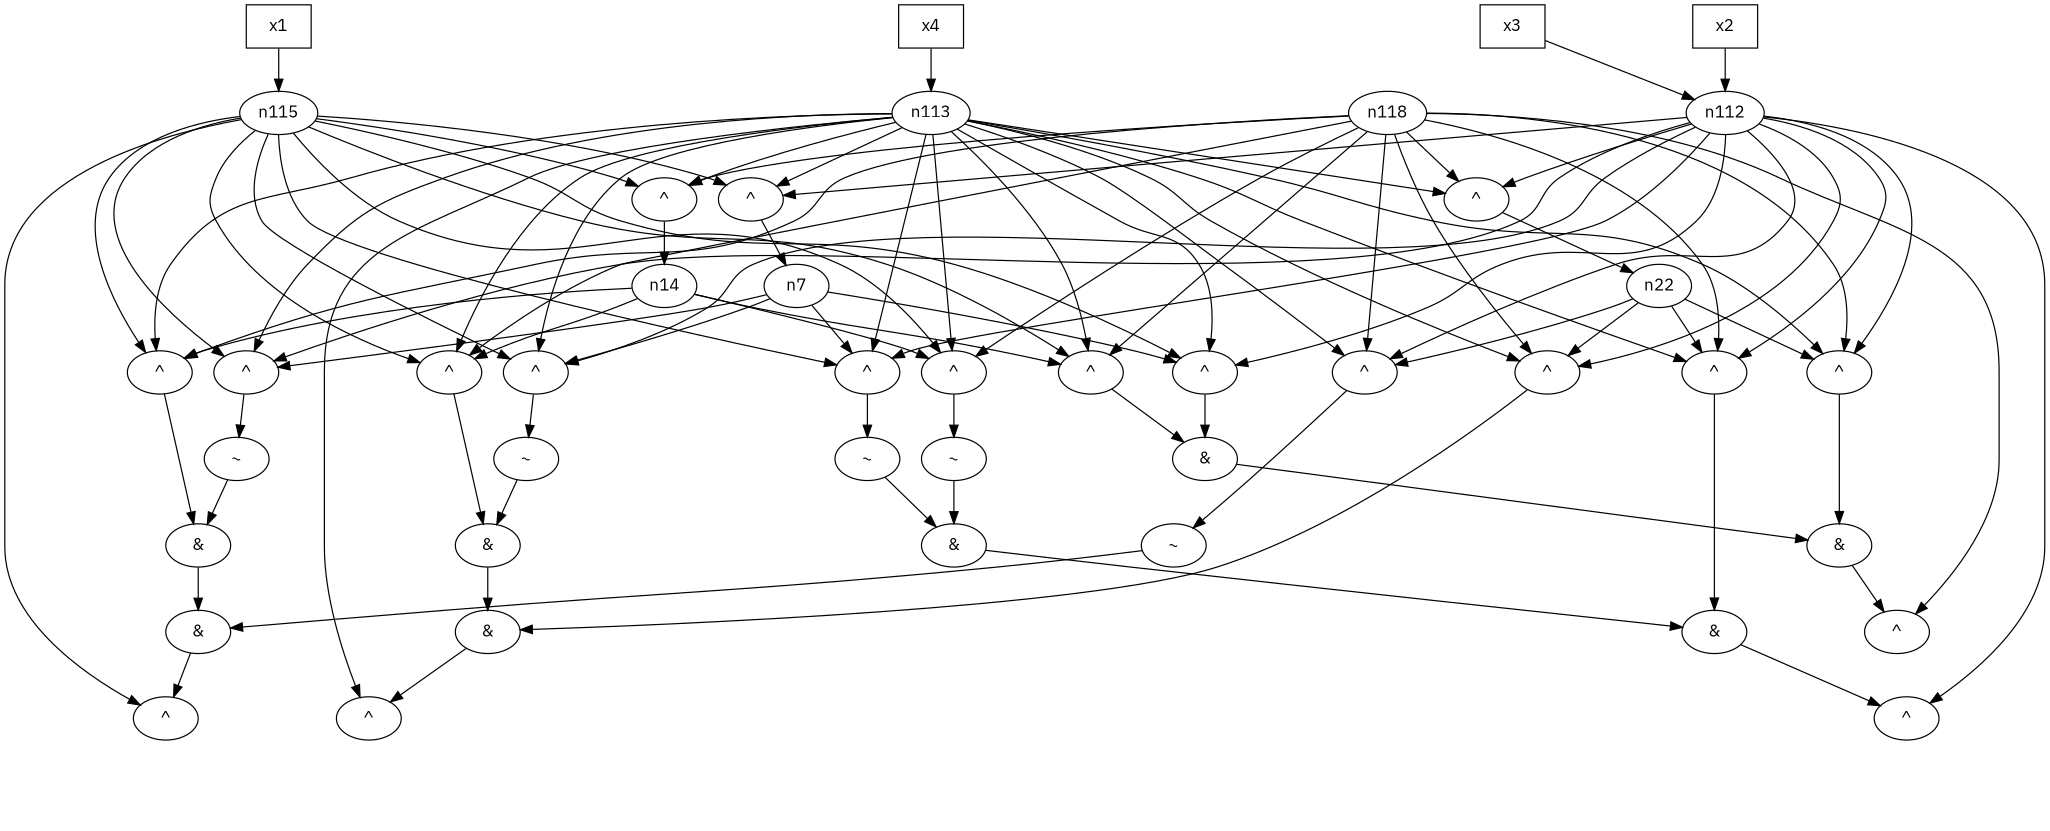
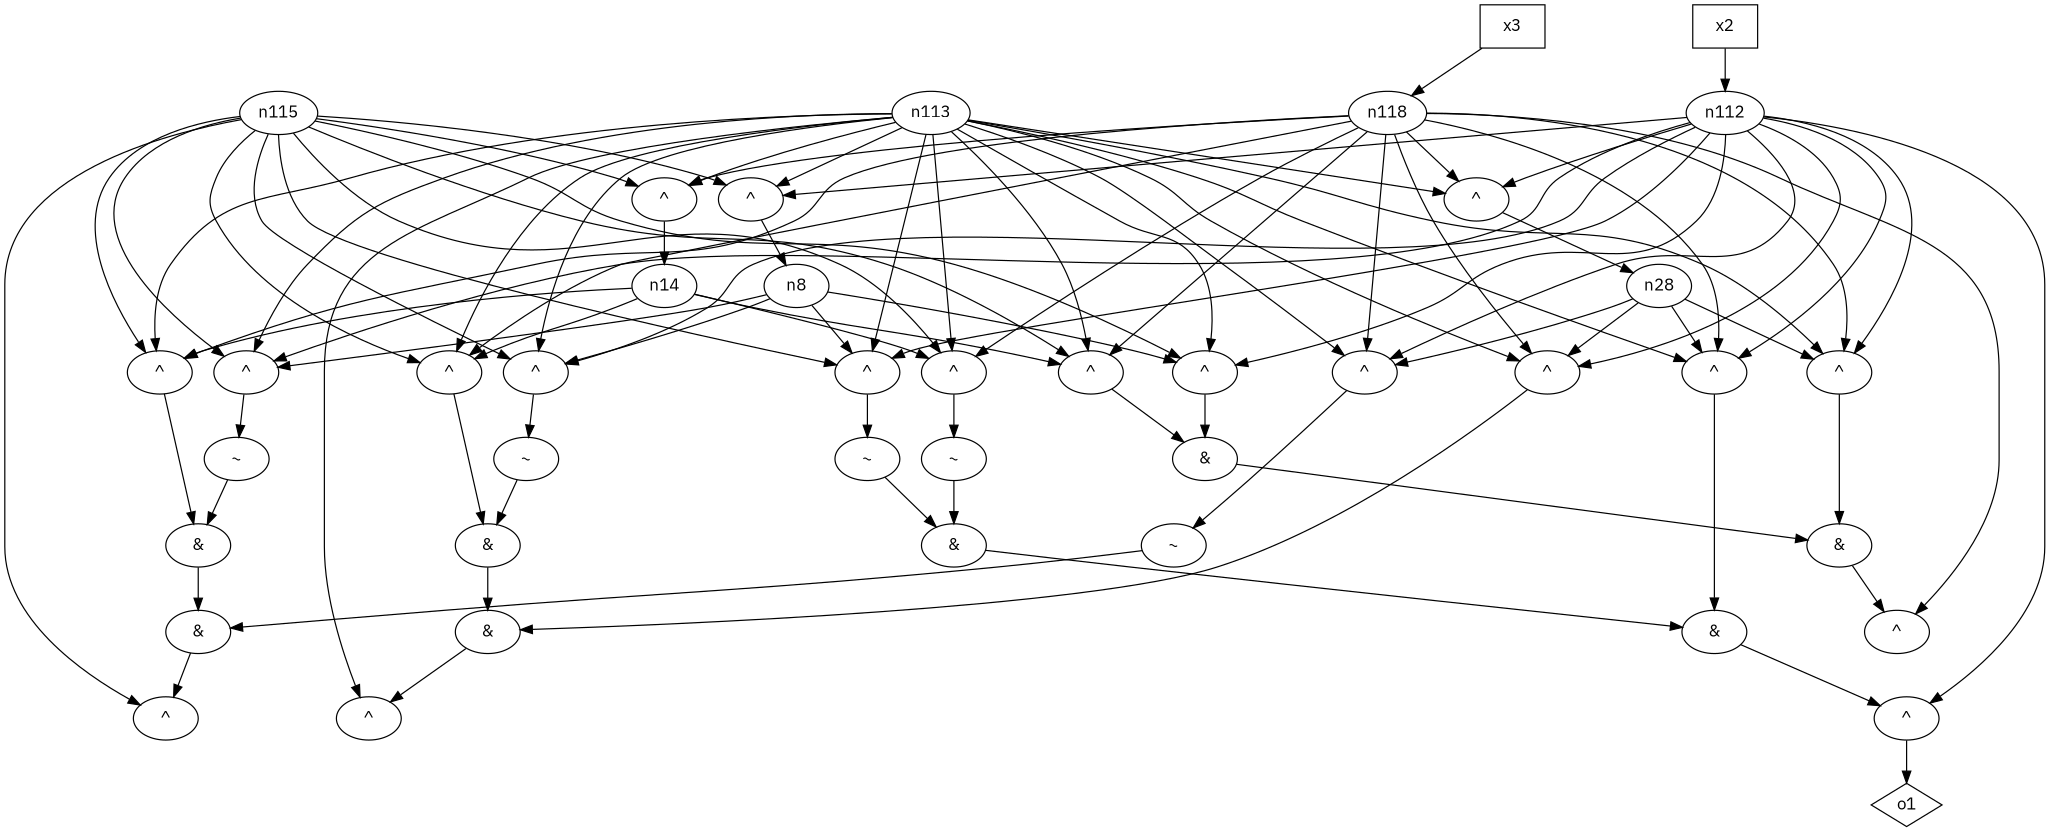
(279, 26) -> none
(931, 26) -> none
(1614, 68) -> (1452, 68)
(797, 286) -> (797, 286)
(1659, 286) -> (1659, 286)
none -> (1907, 805)
